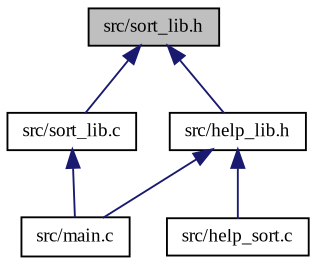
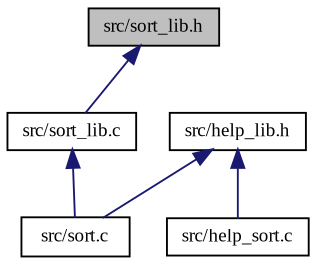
(202, 87) -> none
(76, 237) -> (76, 237)
